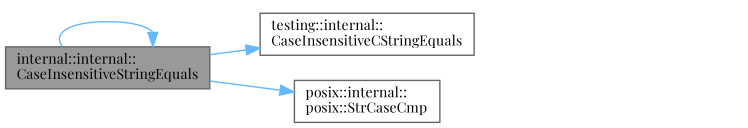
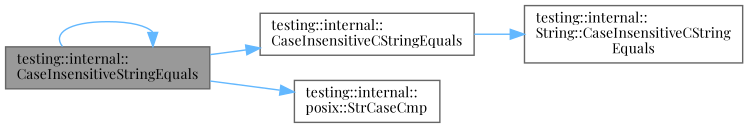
none -> (634, 34)
(108, 68) -> (108, 68)
(367, 101) -> (367, 101)
